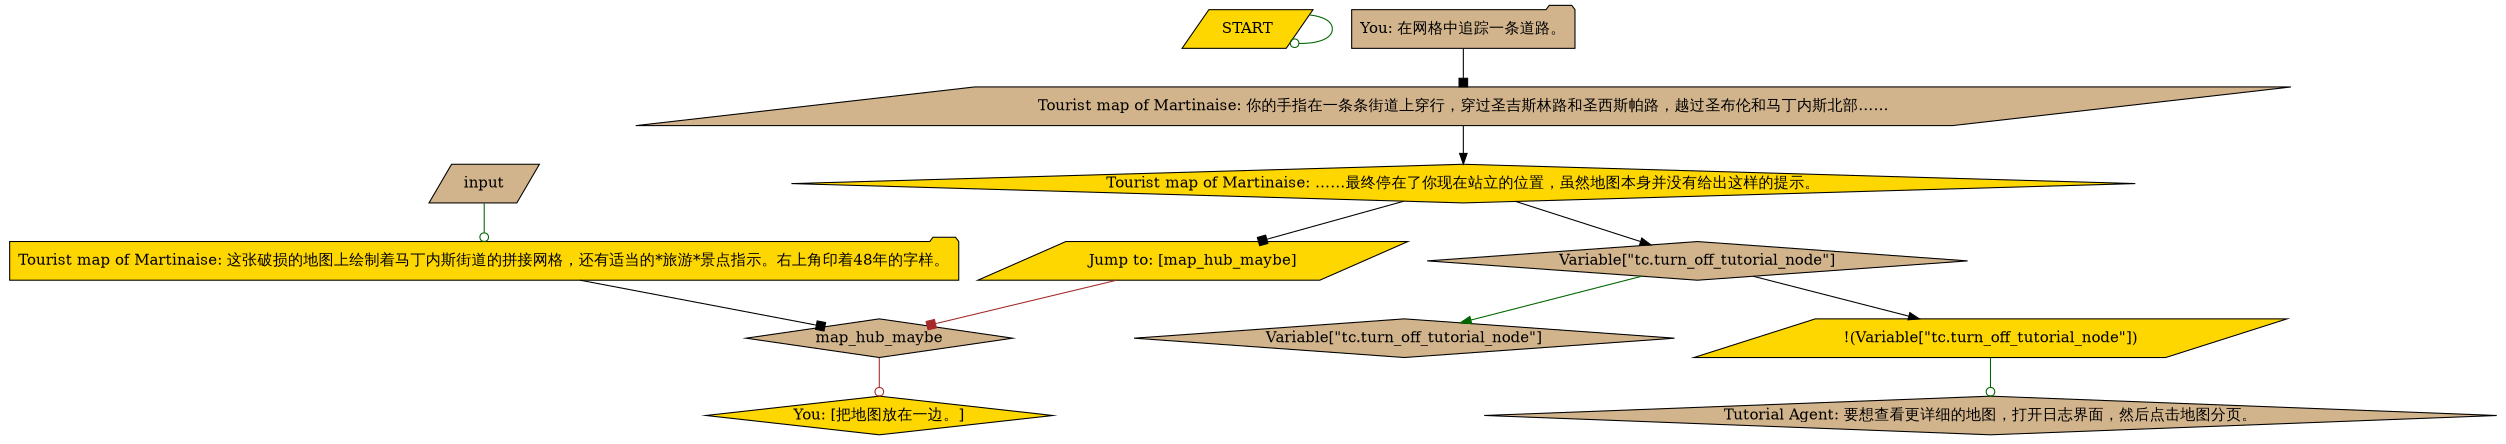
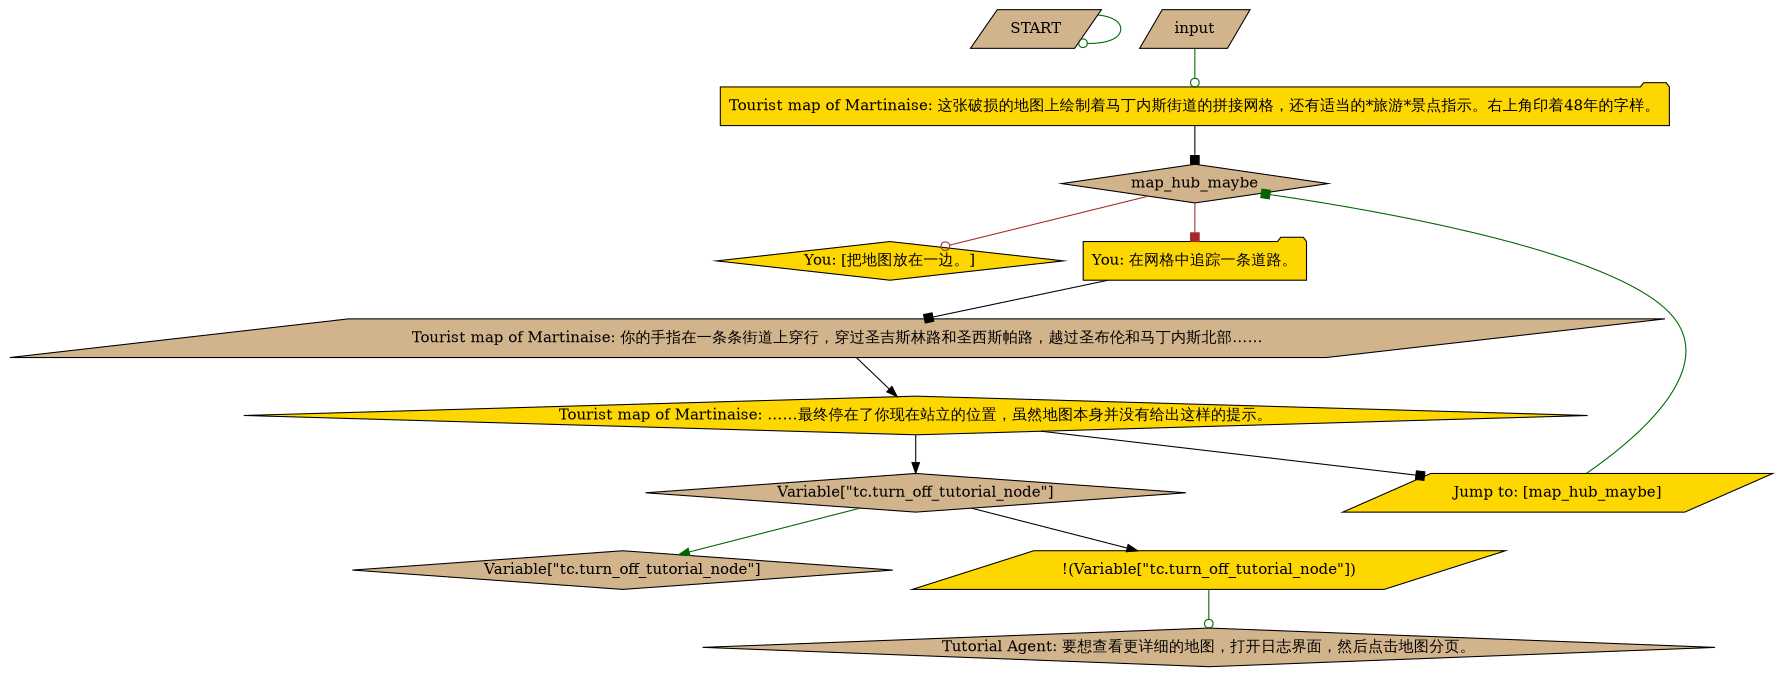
(1248, 29) -> (1036, 29)
(1463, 29) -> (1195, 261)
none -> (1195, 217)
(1027, 302) -> (1576, 263)
